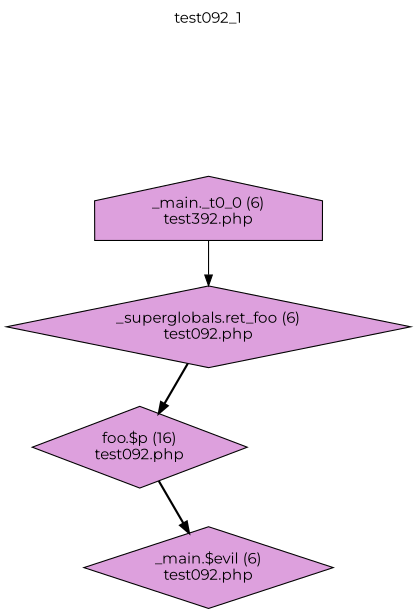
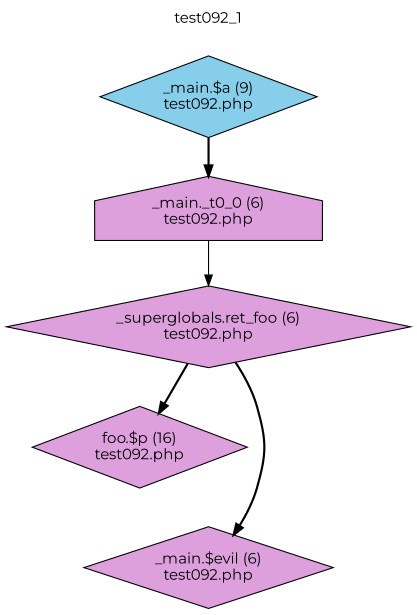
none -> (209, 97)
(209, 212) -> (209, 212)
(171, 502) -> (264, 443)
